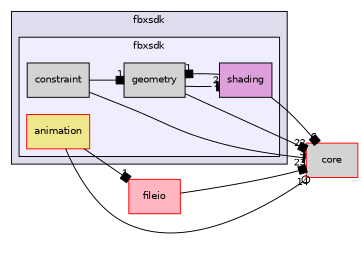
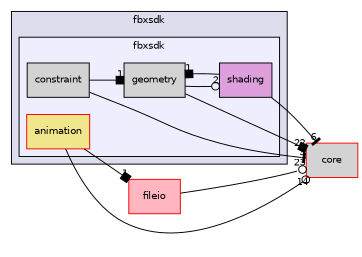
(198, 87) -> (198, 87)
(294, 117) -> (294, 117)
(239, 184) -> (239, 184)
